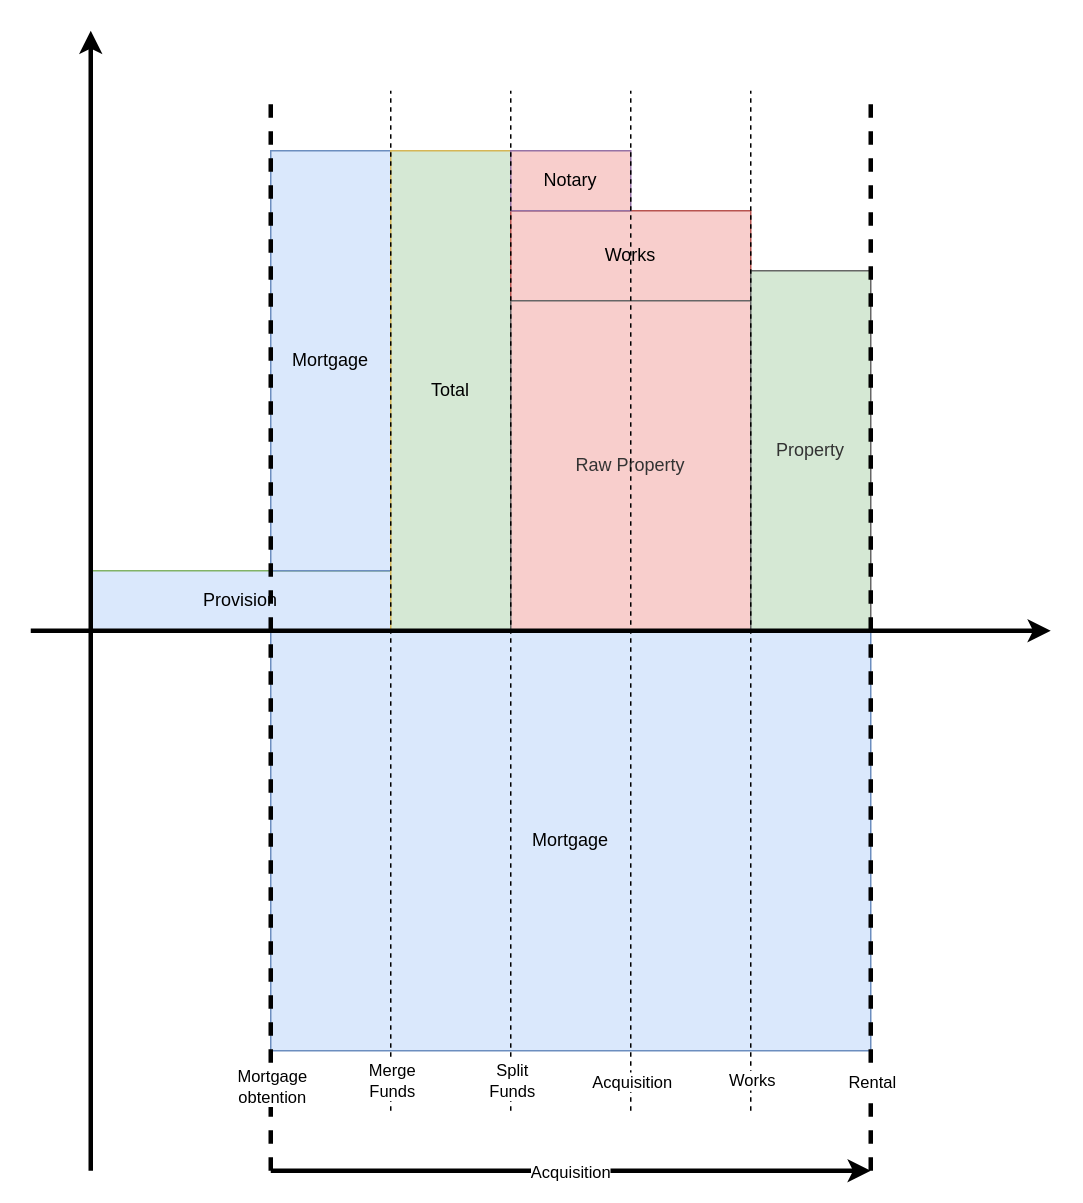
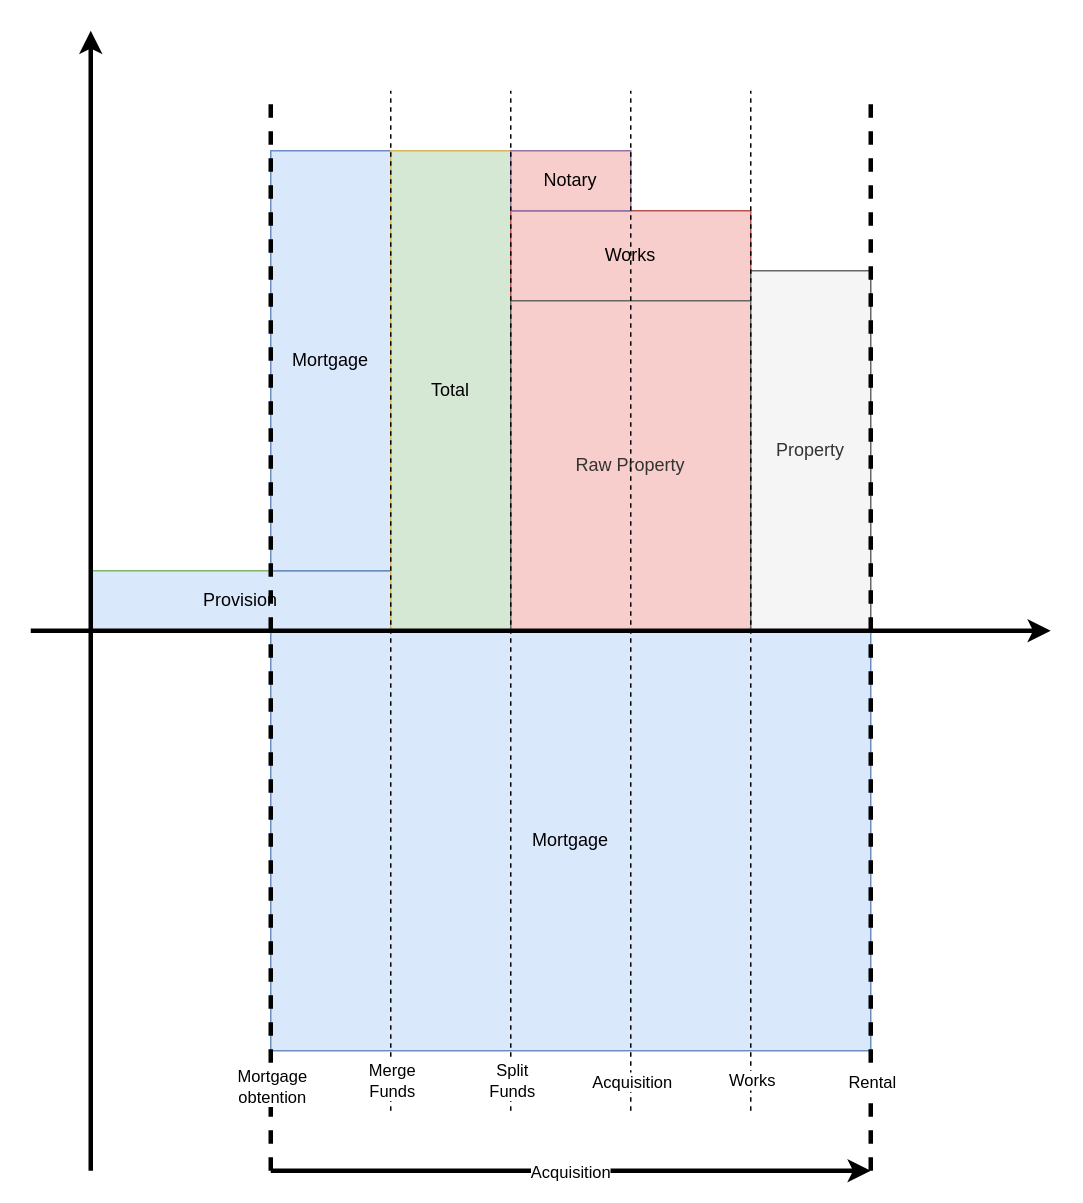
(811, 451) -> (811, 451)
